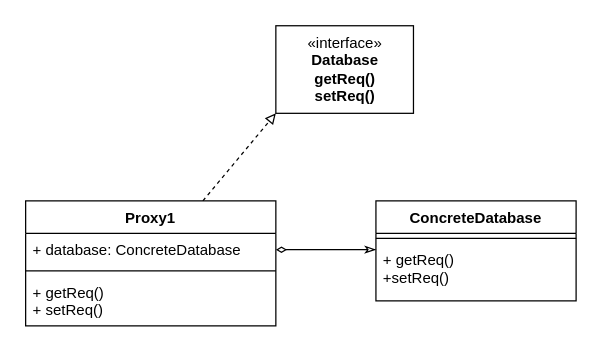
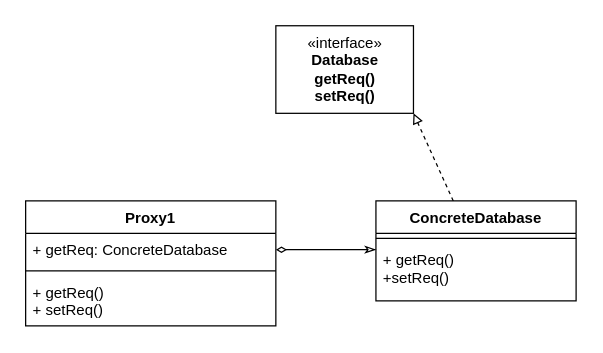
(236, 161) -> none
none -> (435, 162)
(144, 250) -> (136, 250)
